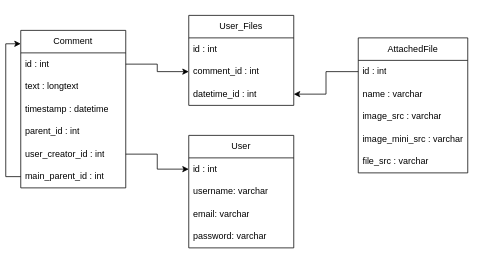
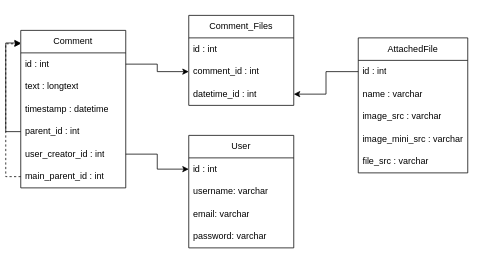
(241, 27) -> (241, 27)
none -> (13, 132)
(6, 162) -> (6, 162)
